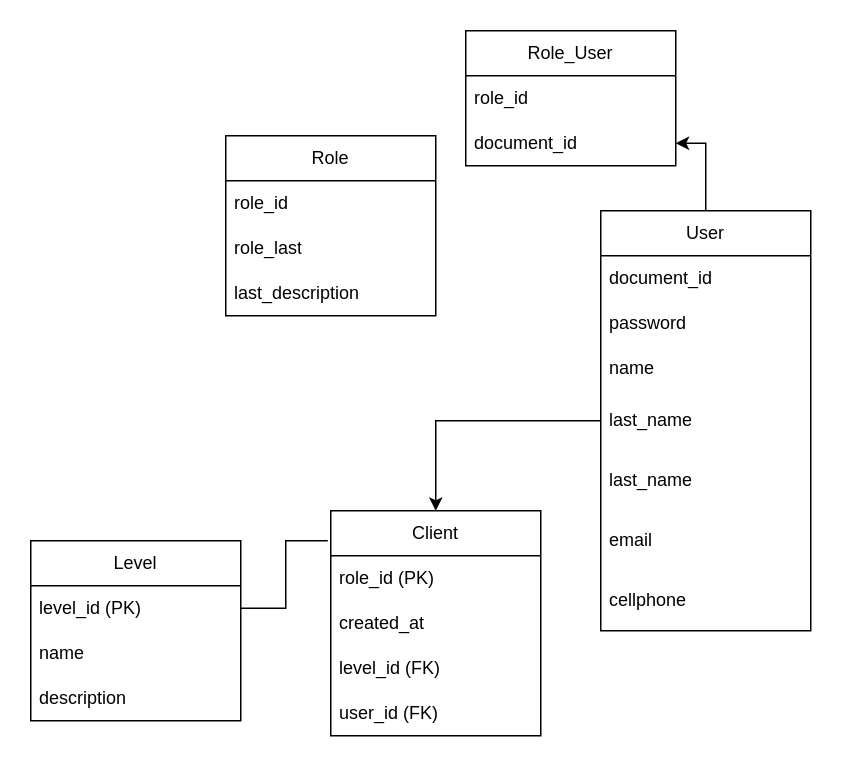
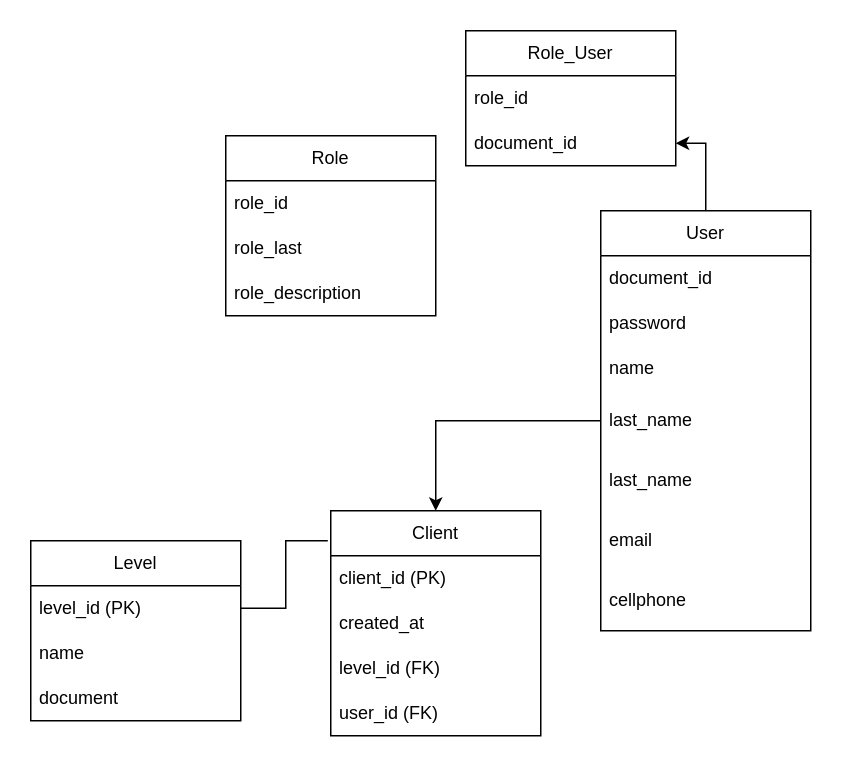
(308, 293) -> (308, 293)
(393, 578) -> (401, 578)
(91, 698) -> (80, 698)
